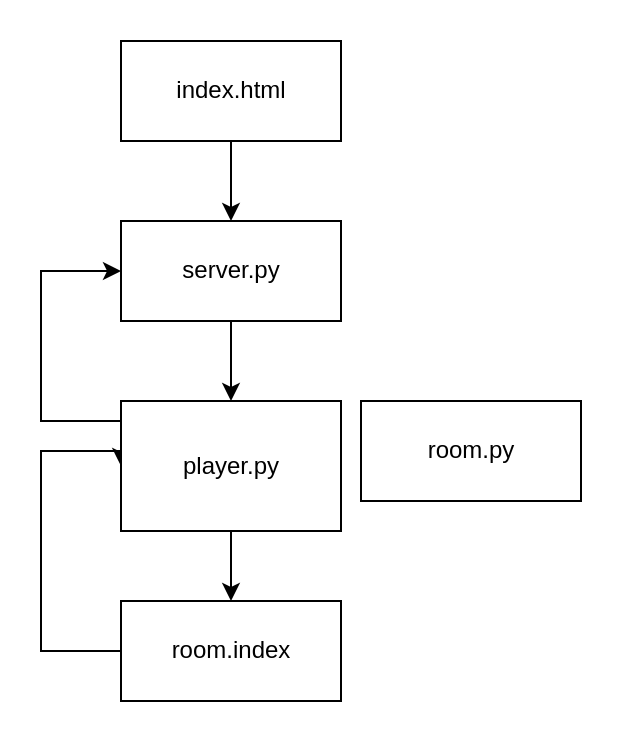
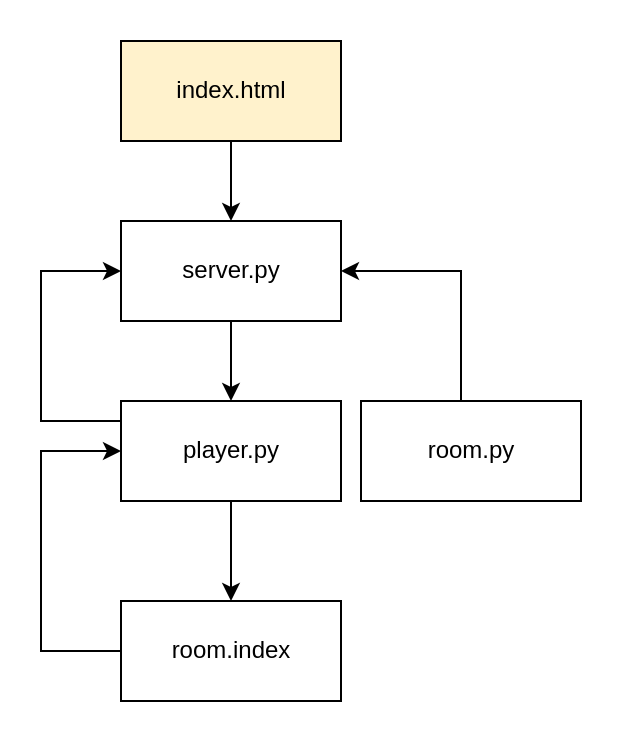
(231, 91) -> (231, 91)
none -> (461, 283)
(231, 466) -> (231, 451)
